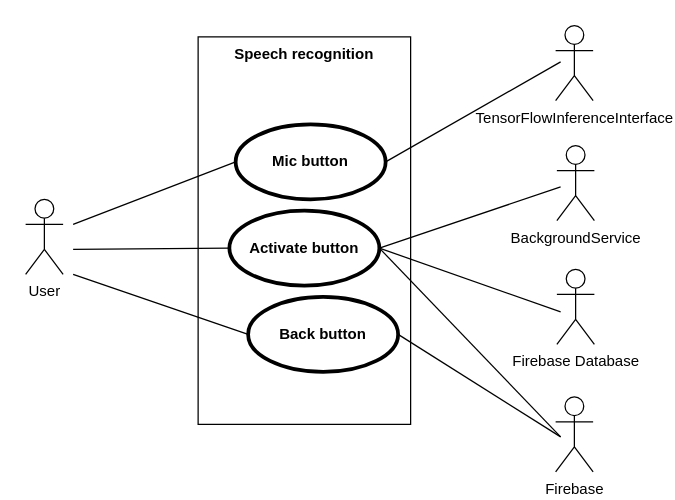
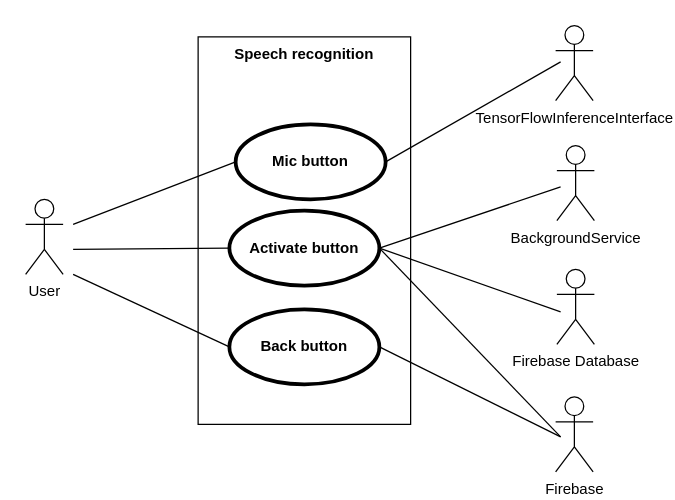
(323, 334) -> (304, 347)
